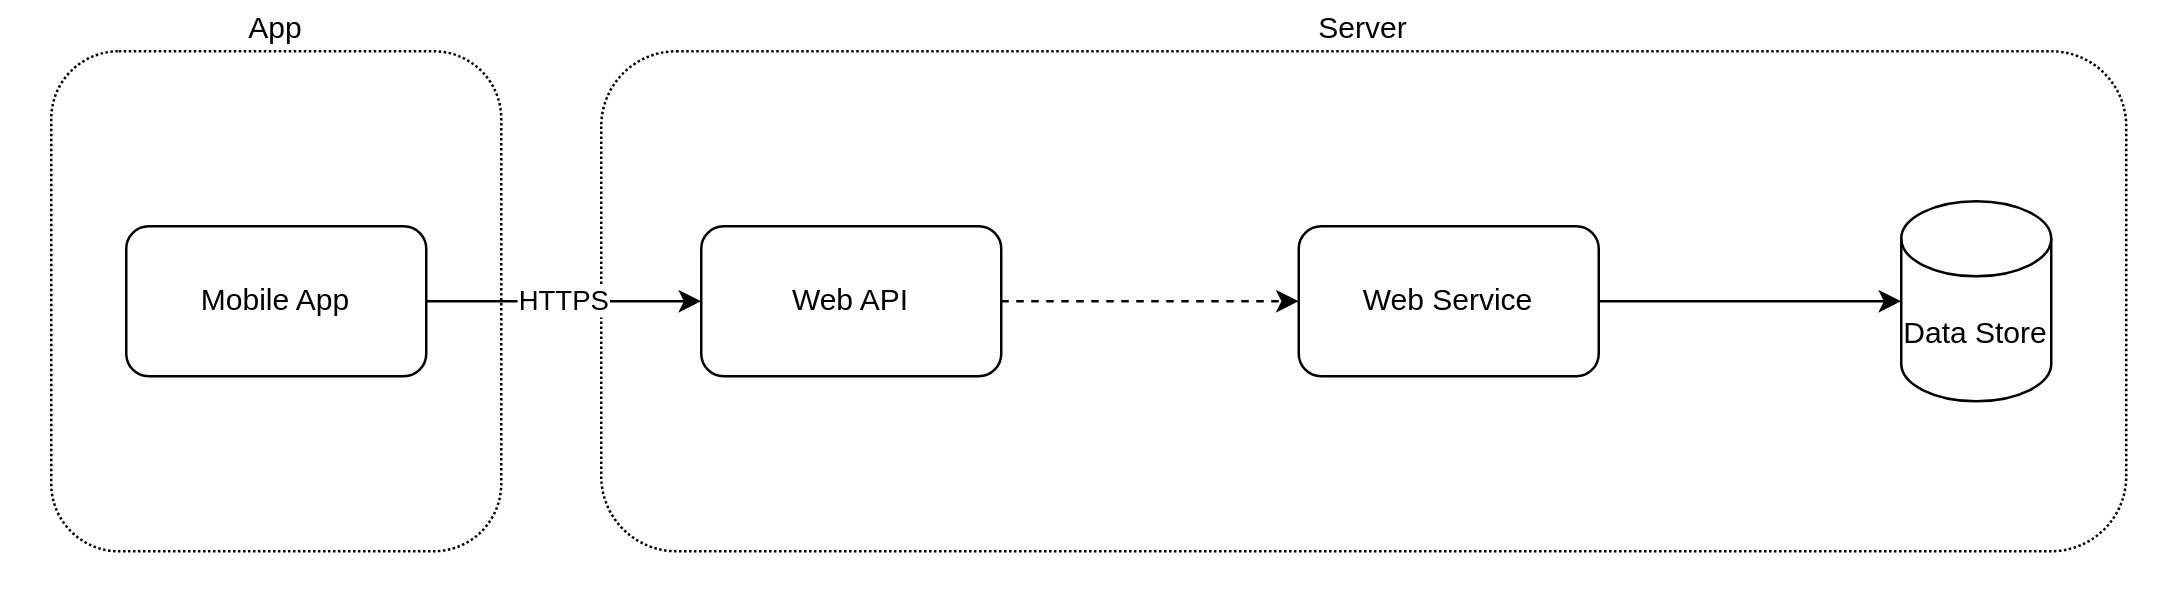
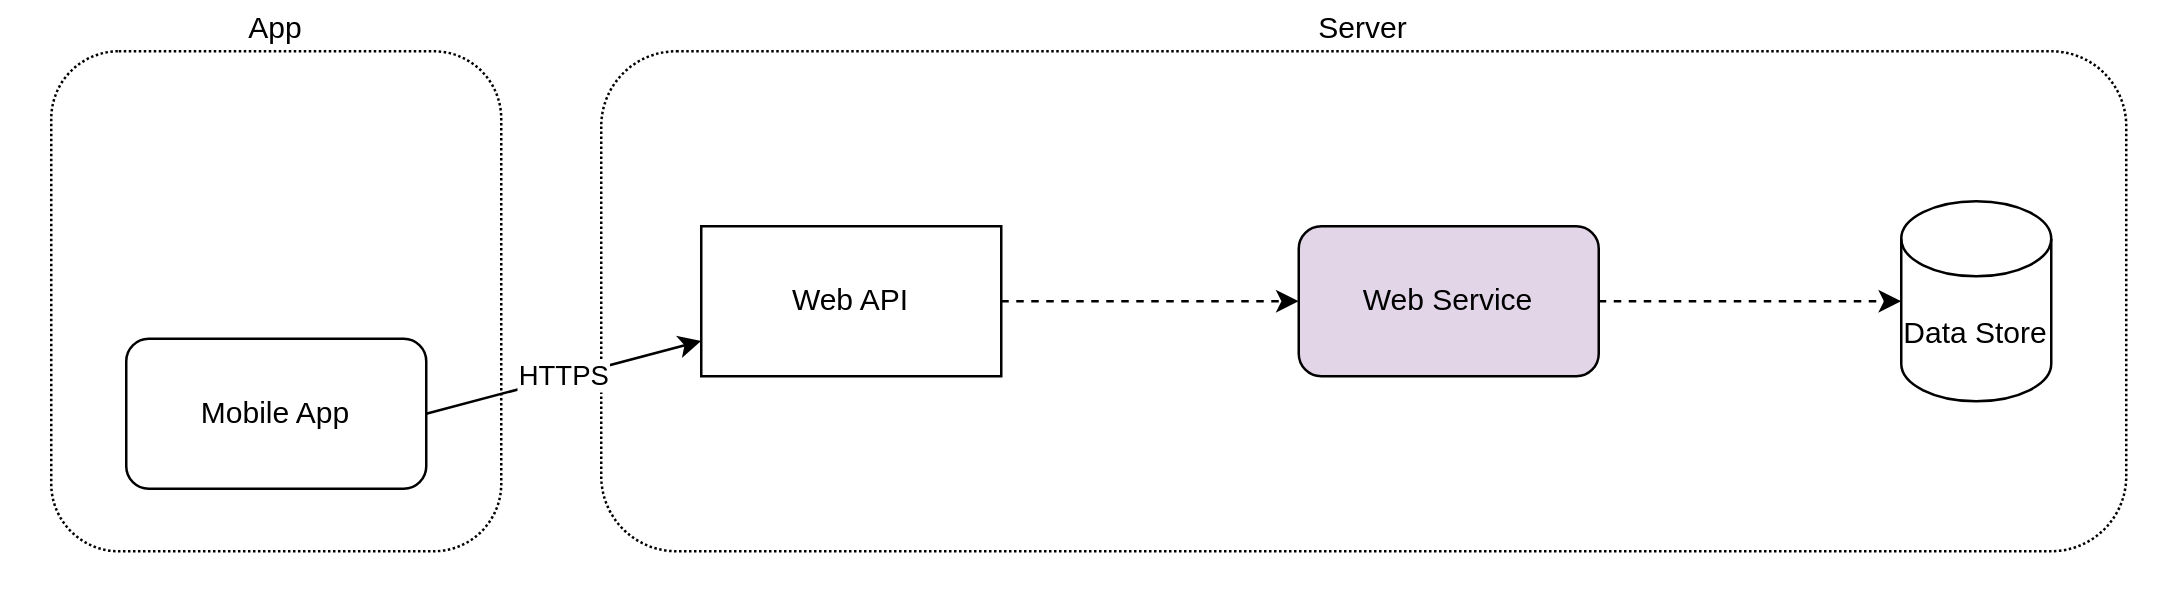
(276, 301) -> (276, 414)
(851, 301) -> (851, 301)
(1449, 301) -> (1449, 301)
(1744, 301) -> (1744, 301)
